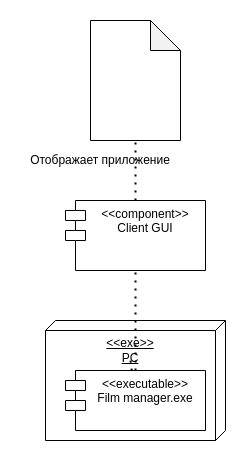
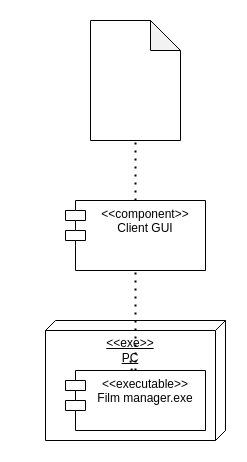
(101, 161) -> none
